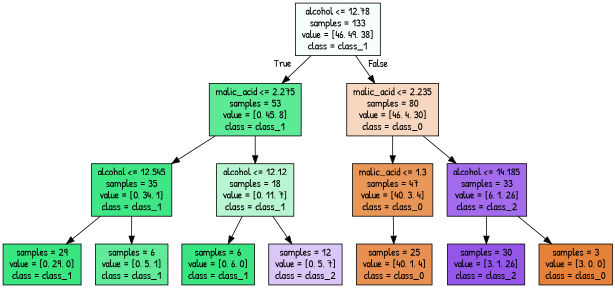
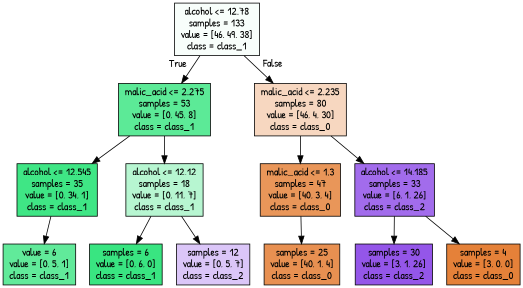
(42, 264) -> none
(132, 264) -> (39, 264)
(576, 264) -> (483, 264)
